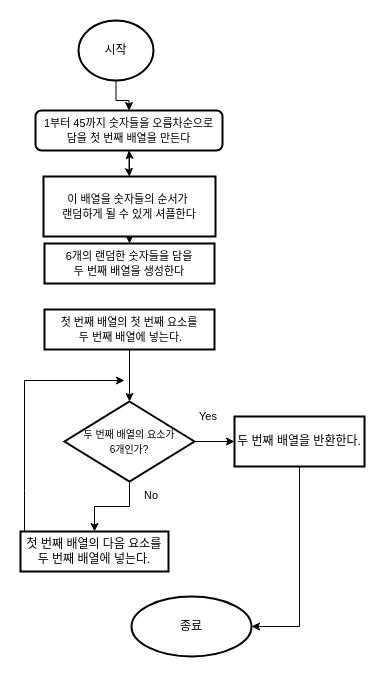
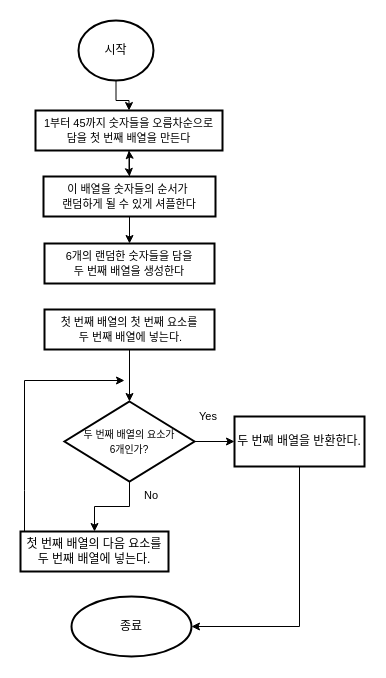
(129, 131) -> (129, 131)
(130, 207) -> (130, 197)
(192, 627) -> (132, 627)
